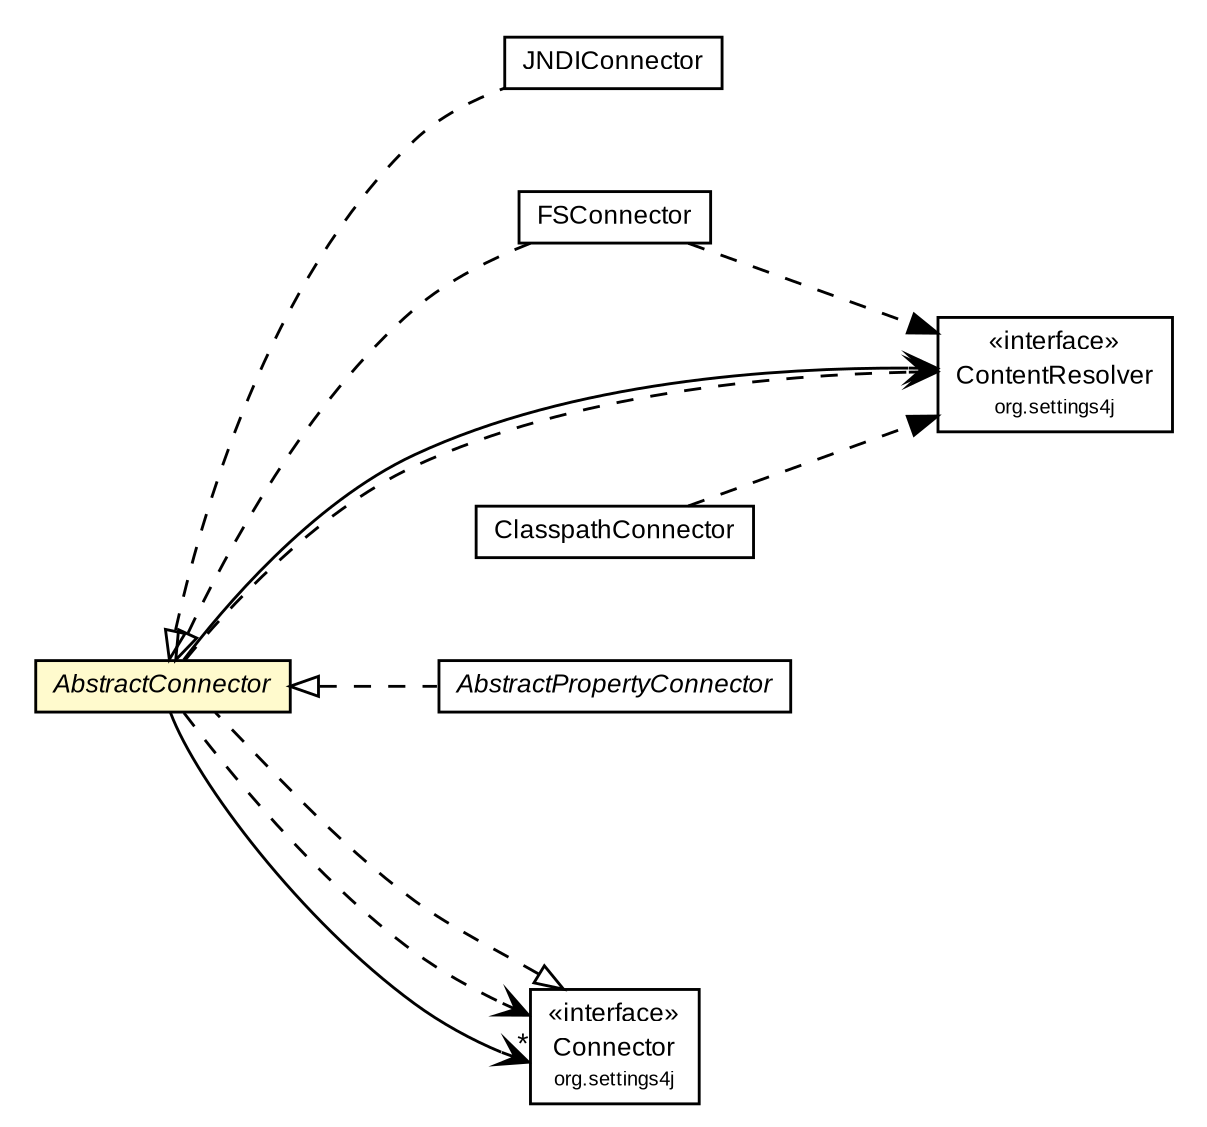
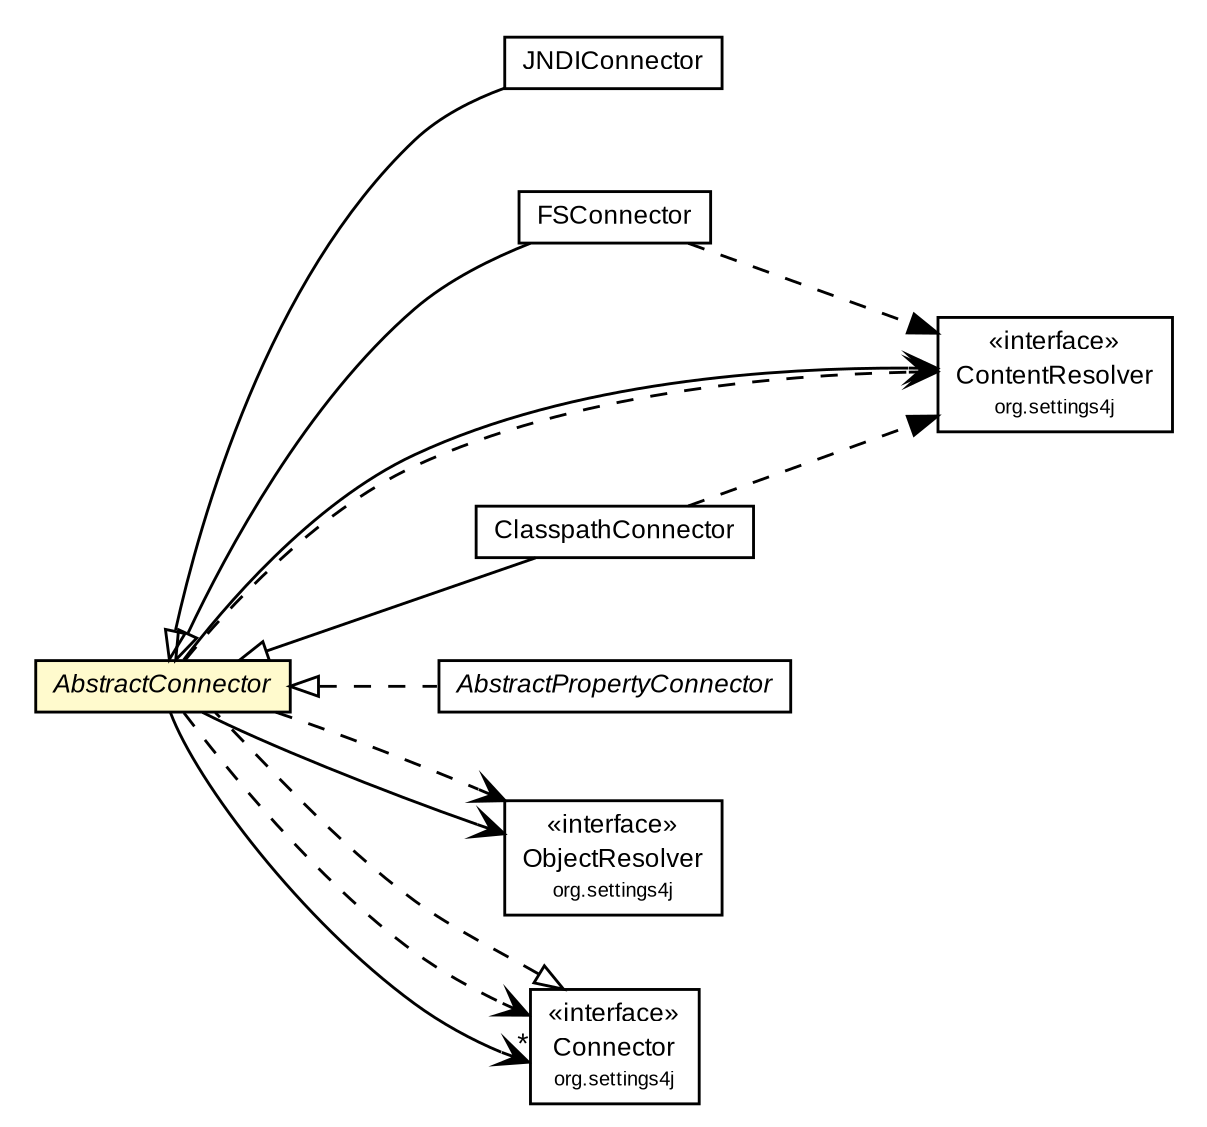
(284, 321) -> (284, 321)
(325, 406) -> (325, 406)
none -> (401, 604)
none -> (613, 858)
